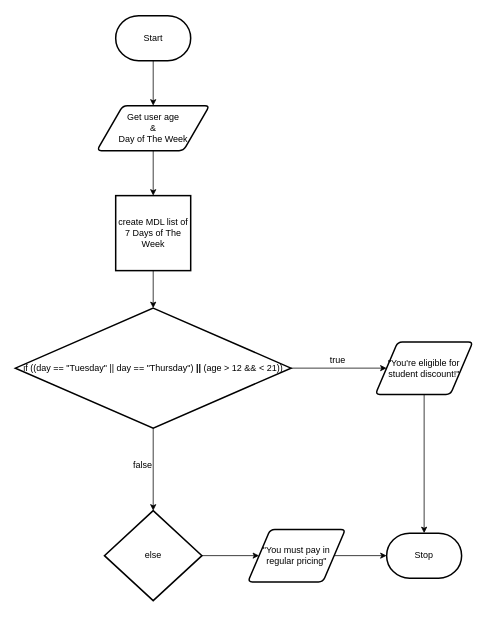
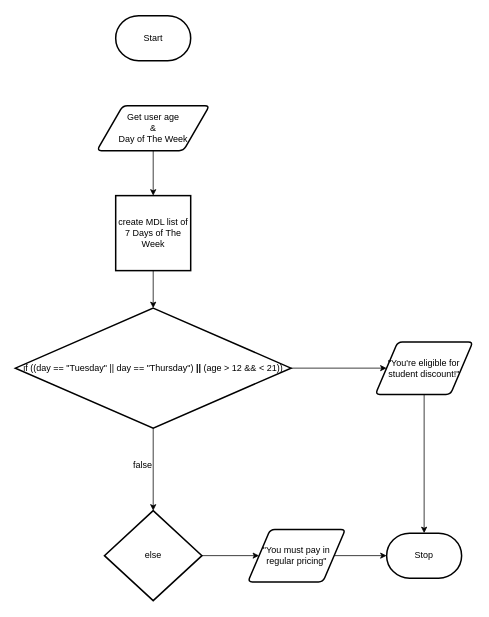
(153, 80) -> none
(338, 360) -> none
